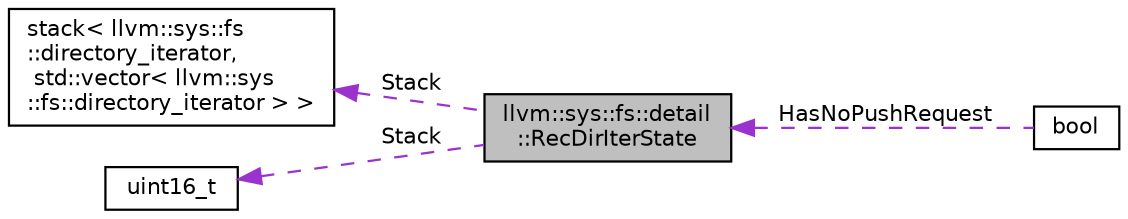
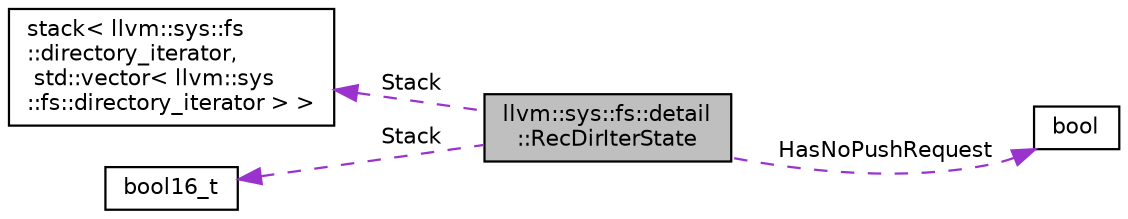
(894, 128) -> (873, 173)
(172, 188) -> (172, 188)
